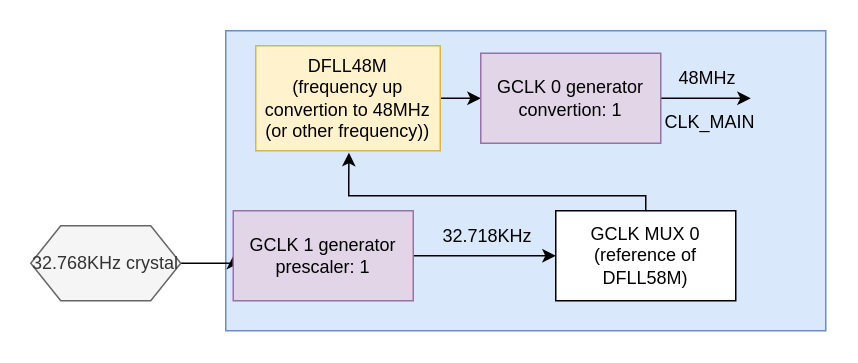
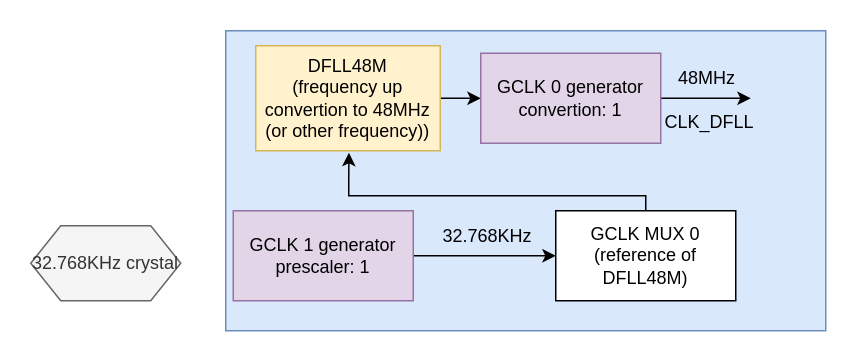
(706, 90) -> (706, 90)
(486, 237) -> (486, 237)
(646, 256) -> (646, 256)
(208, 263) -> none
